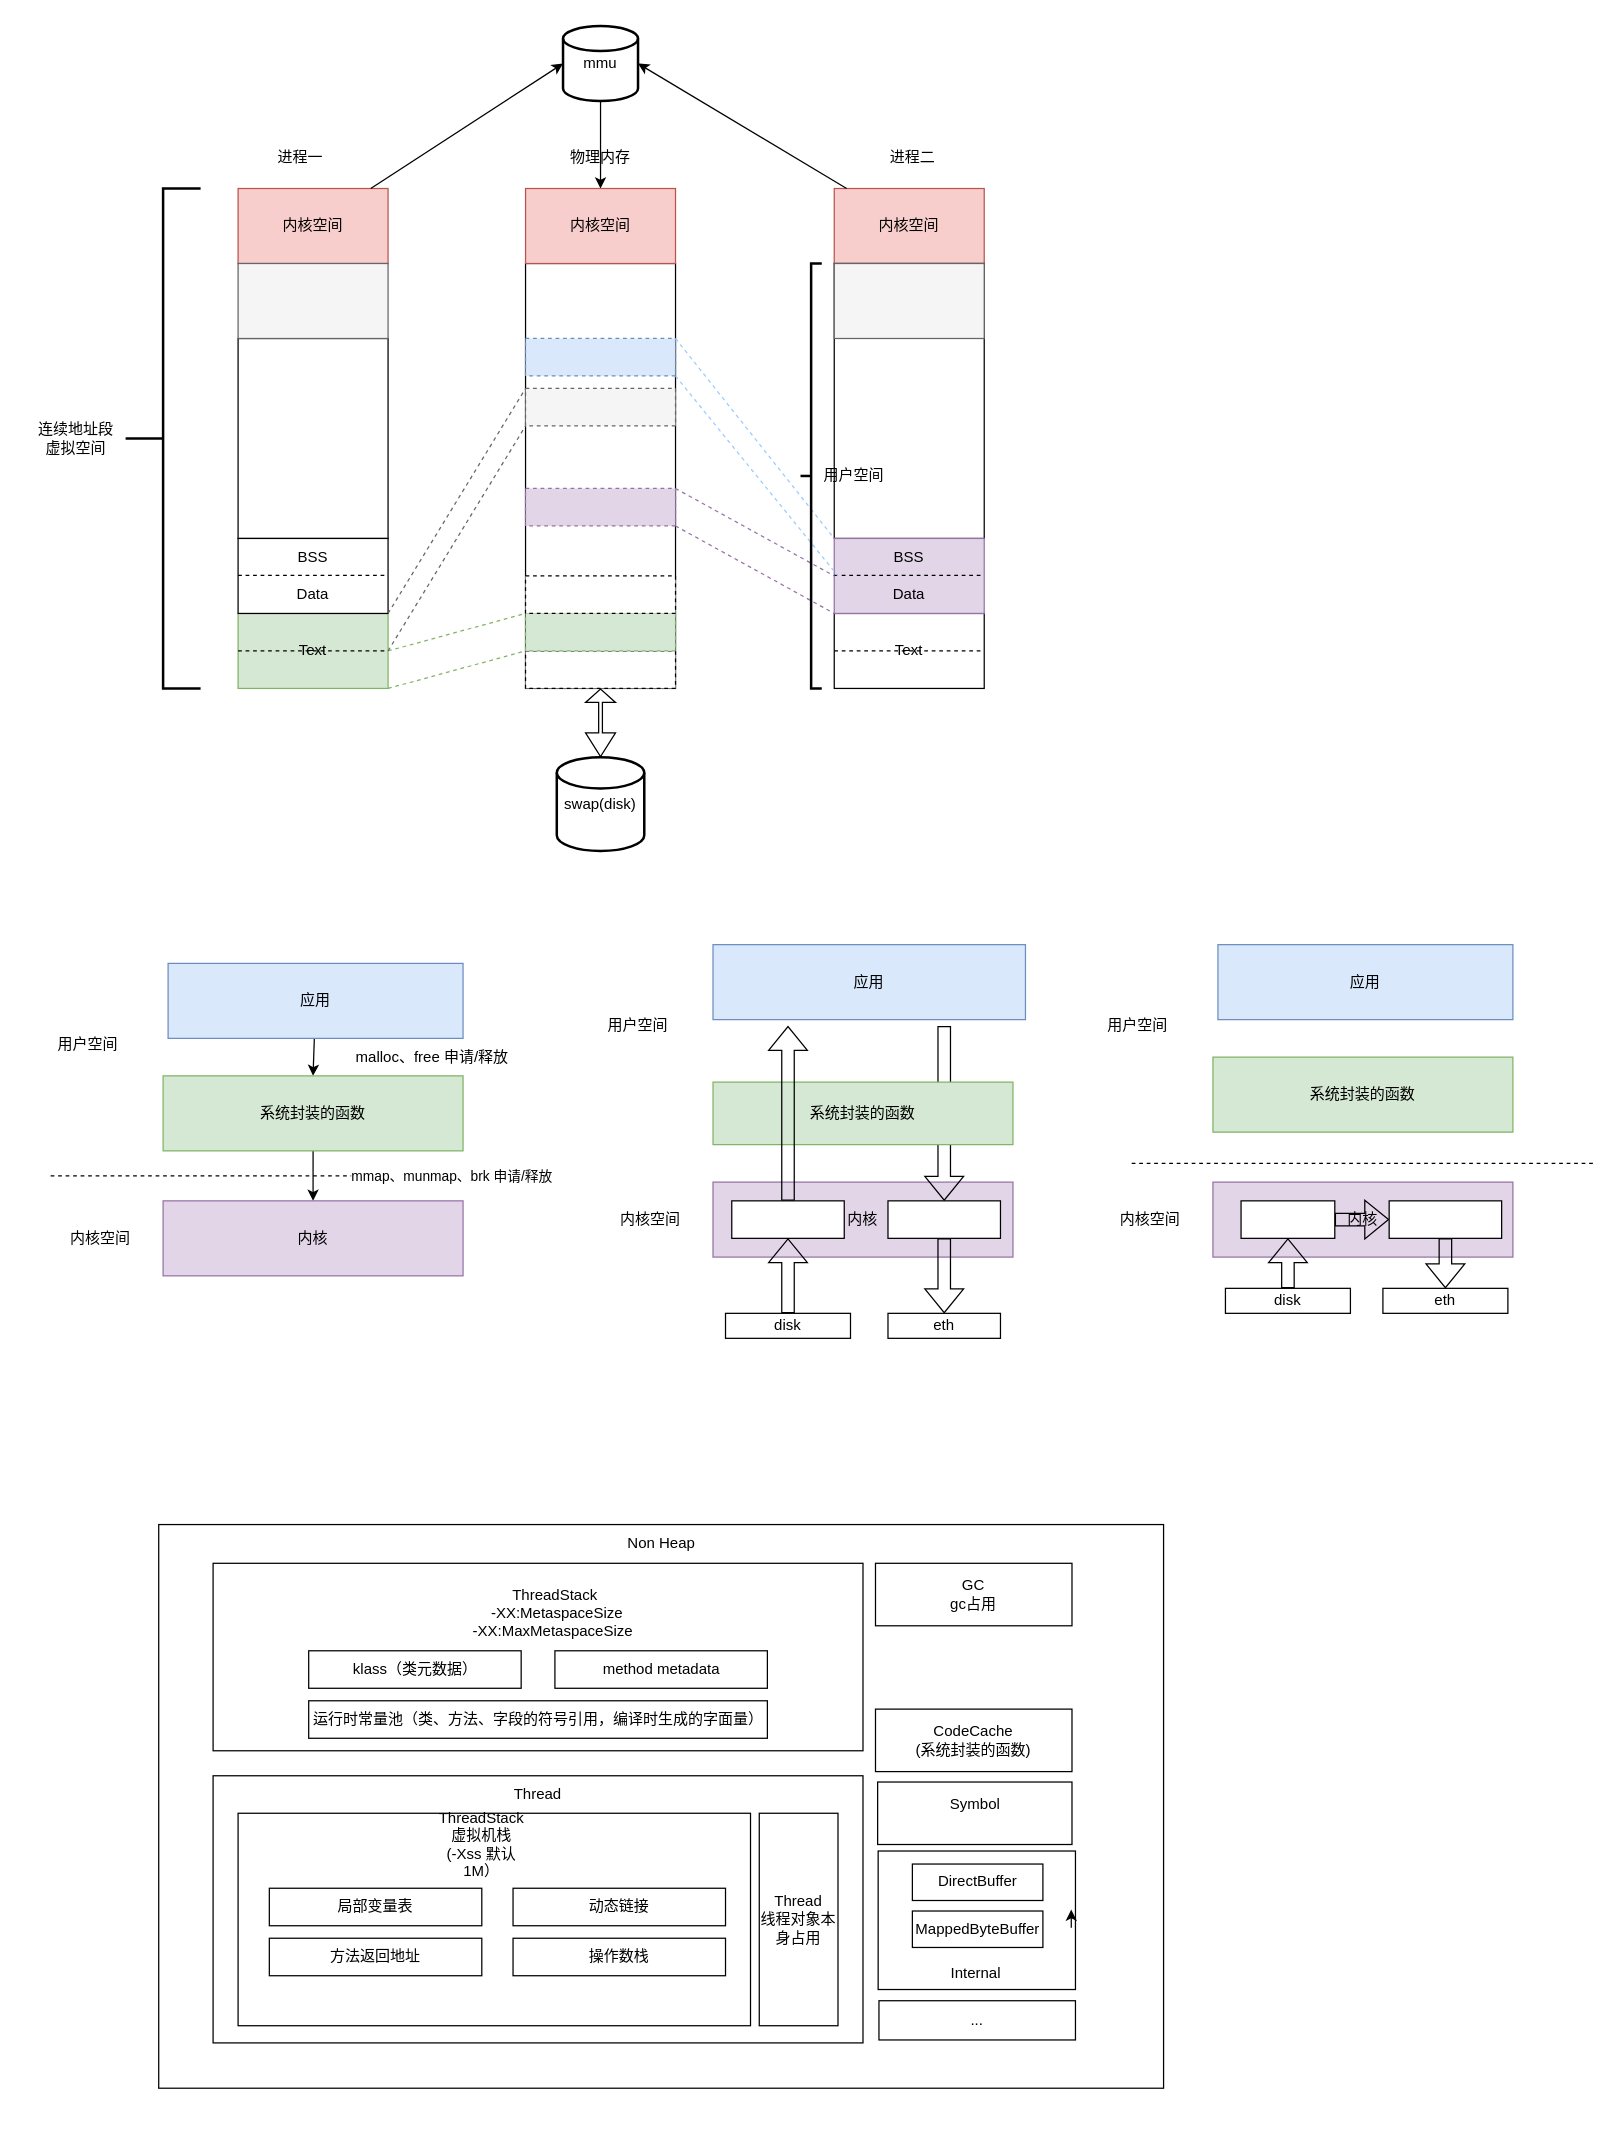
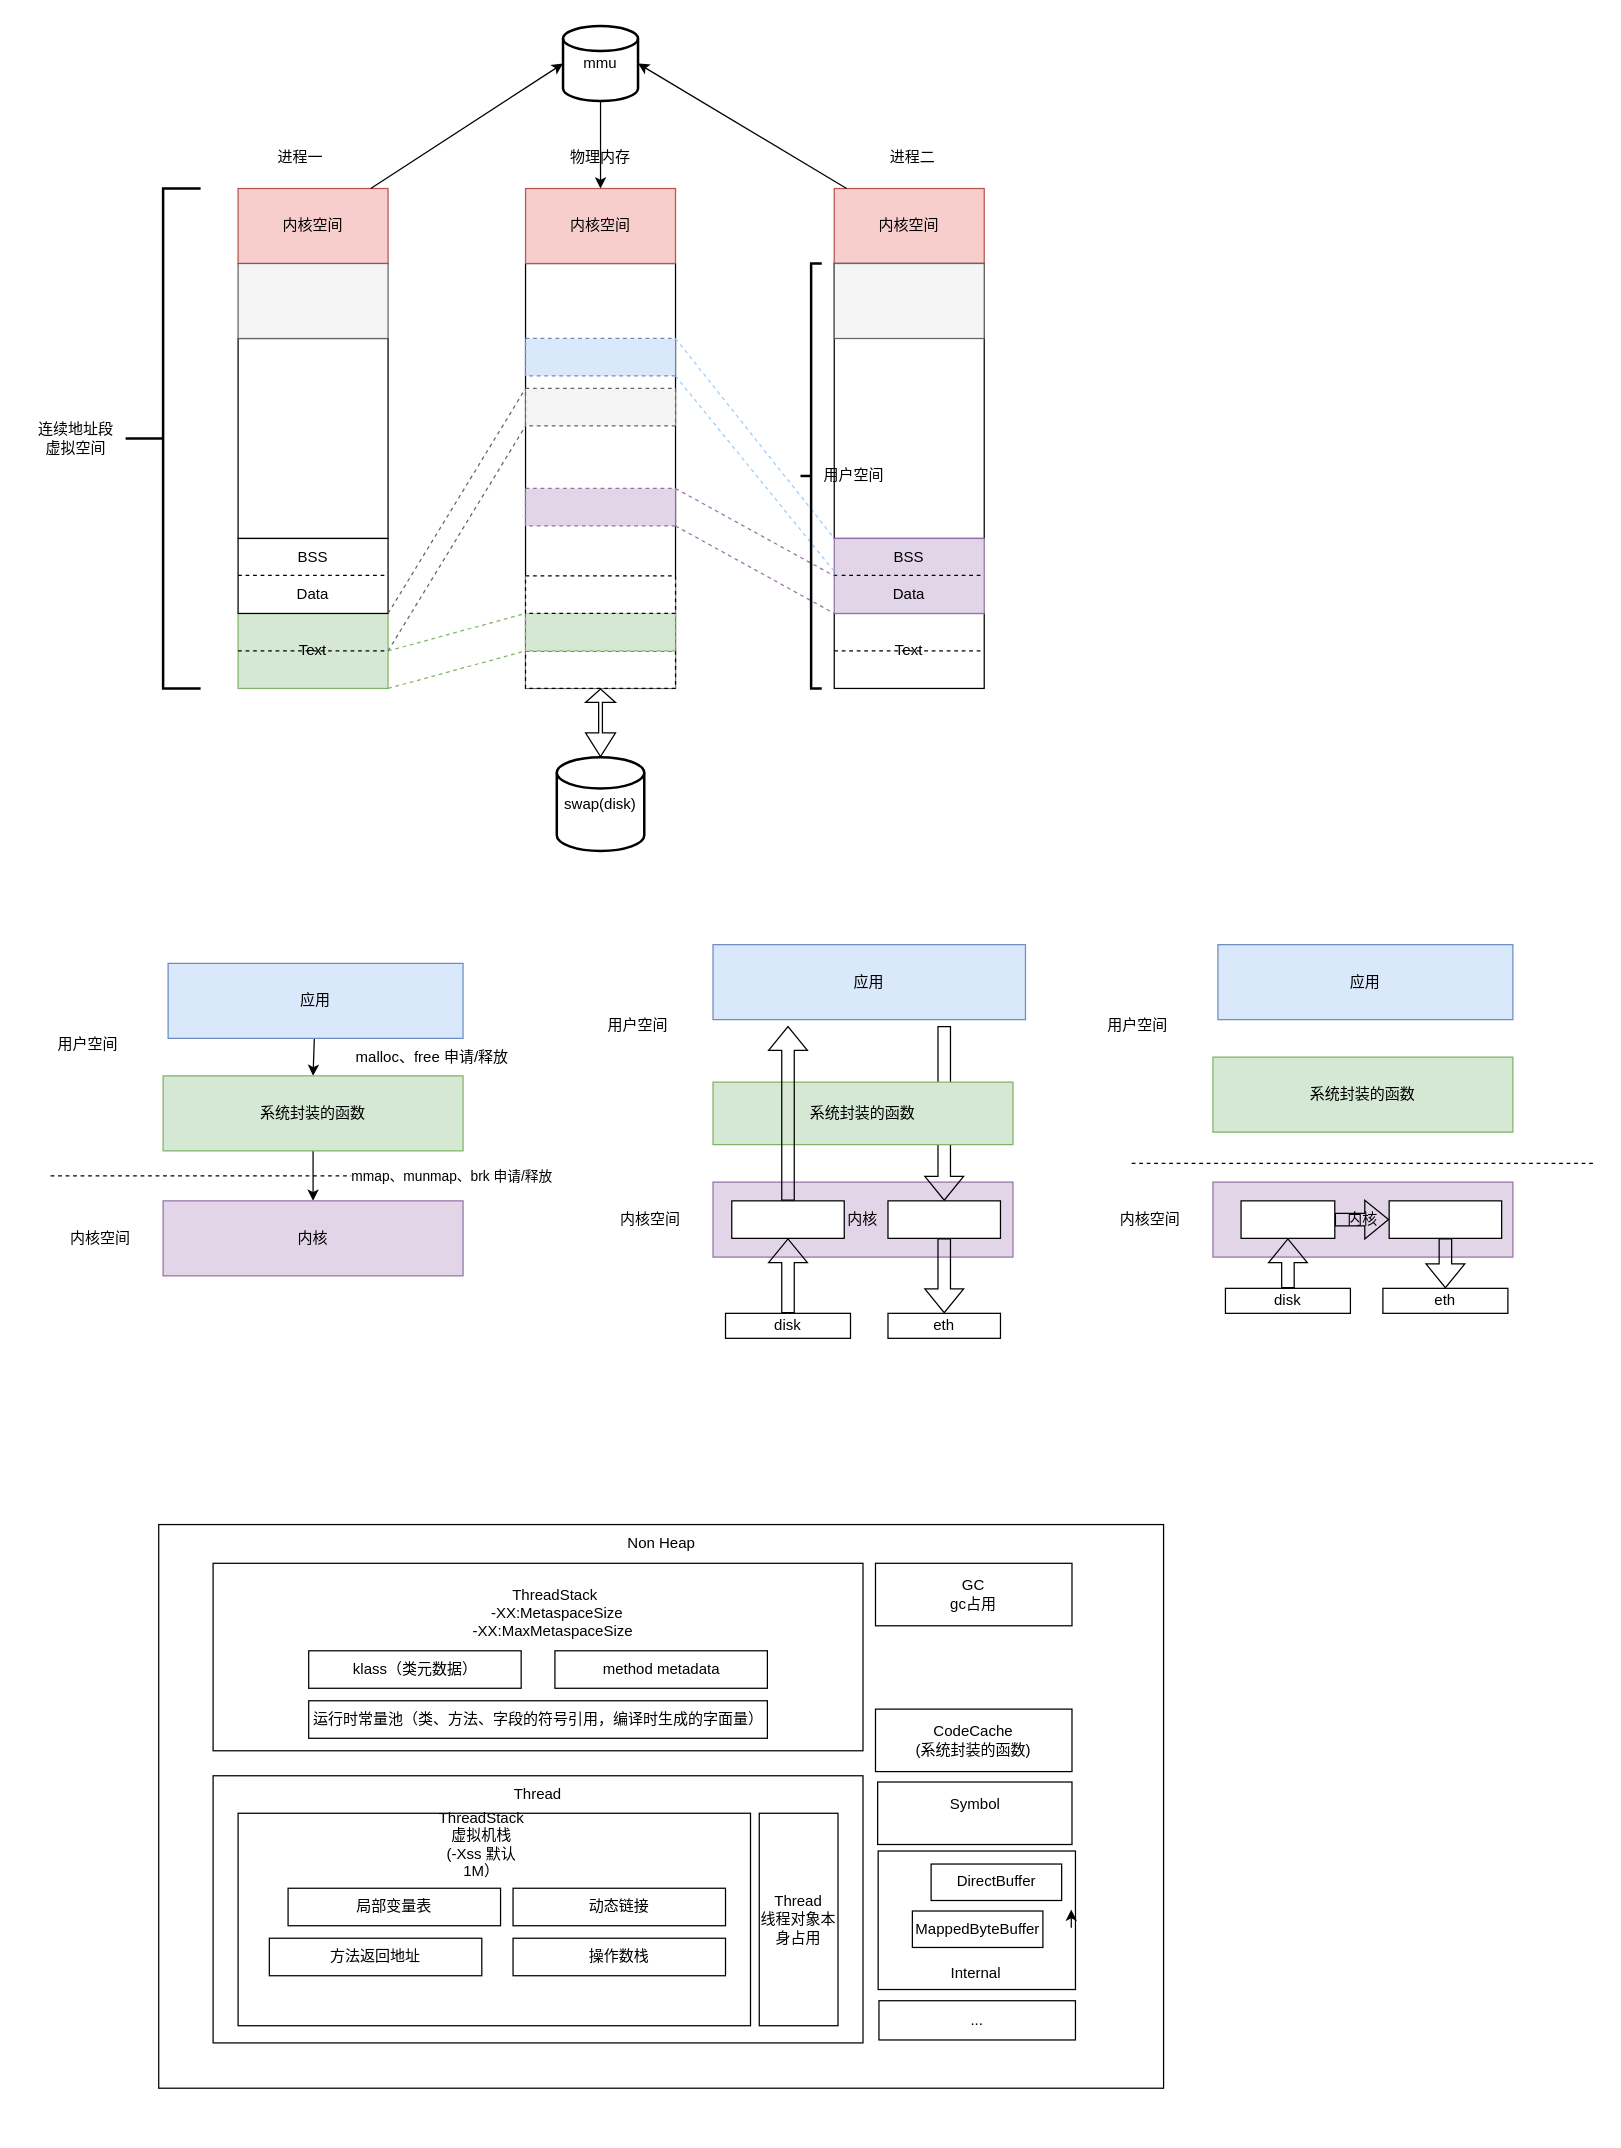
(978, 1882) -> (997, 1882)
(376, 1907) -> (394, 1907)
